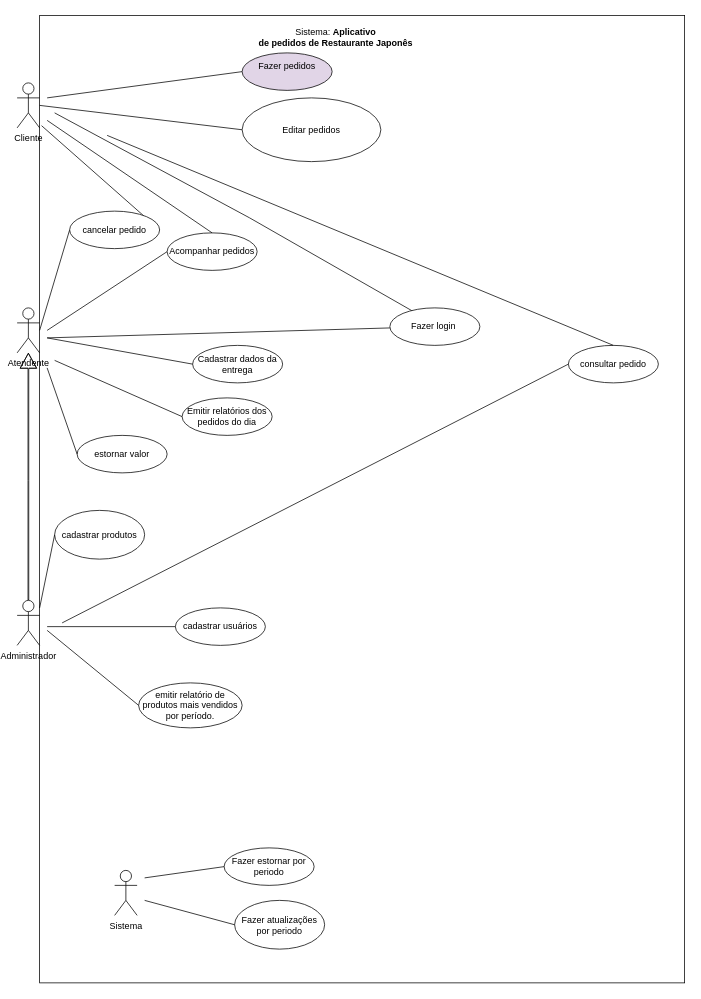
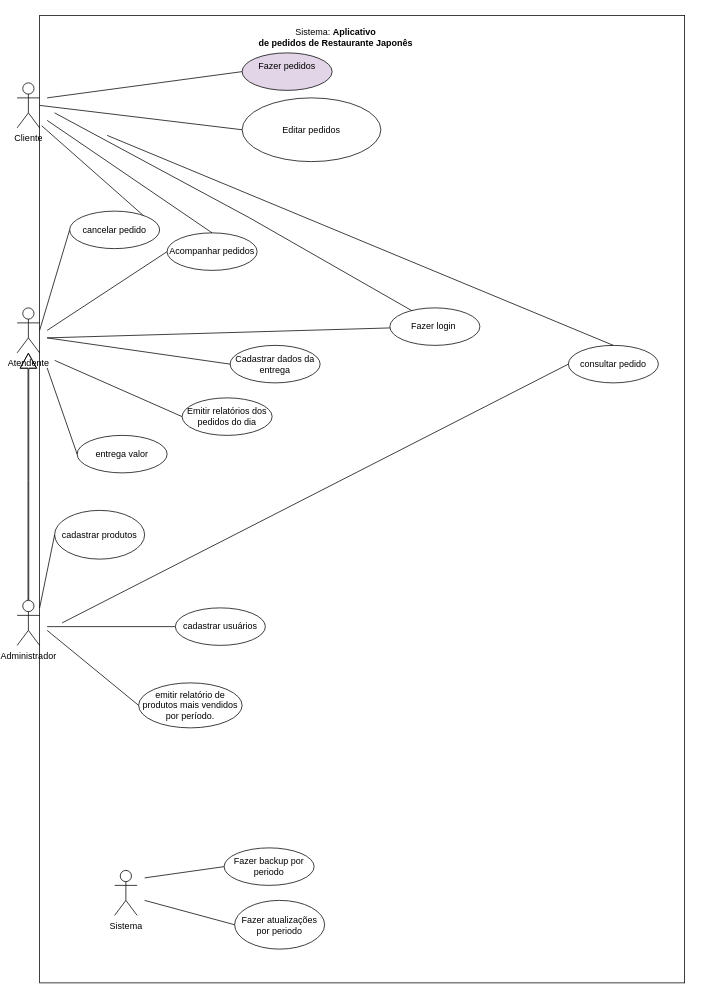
(237, 364) -> (275, 364)
(122, 454) -> (122, 454)
(269, 867) -> (269, 867)
